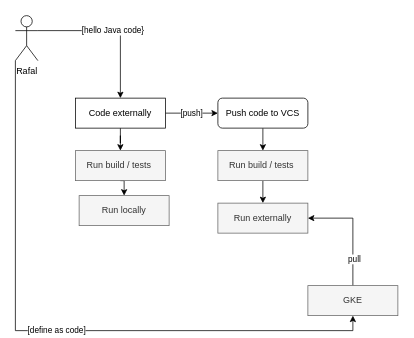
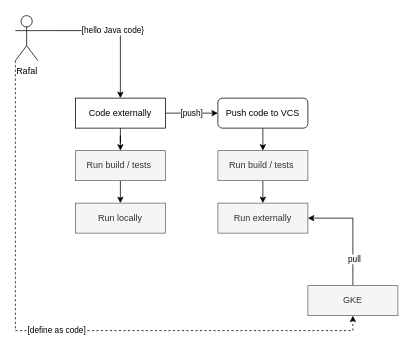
(15, 202) -> (15, 202)
(124, 210) -> (120, 218)
